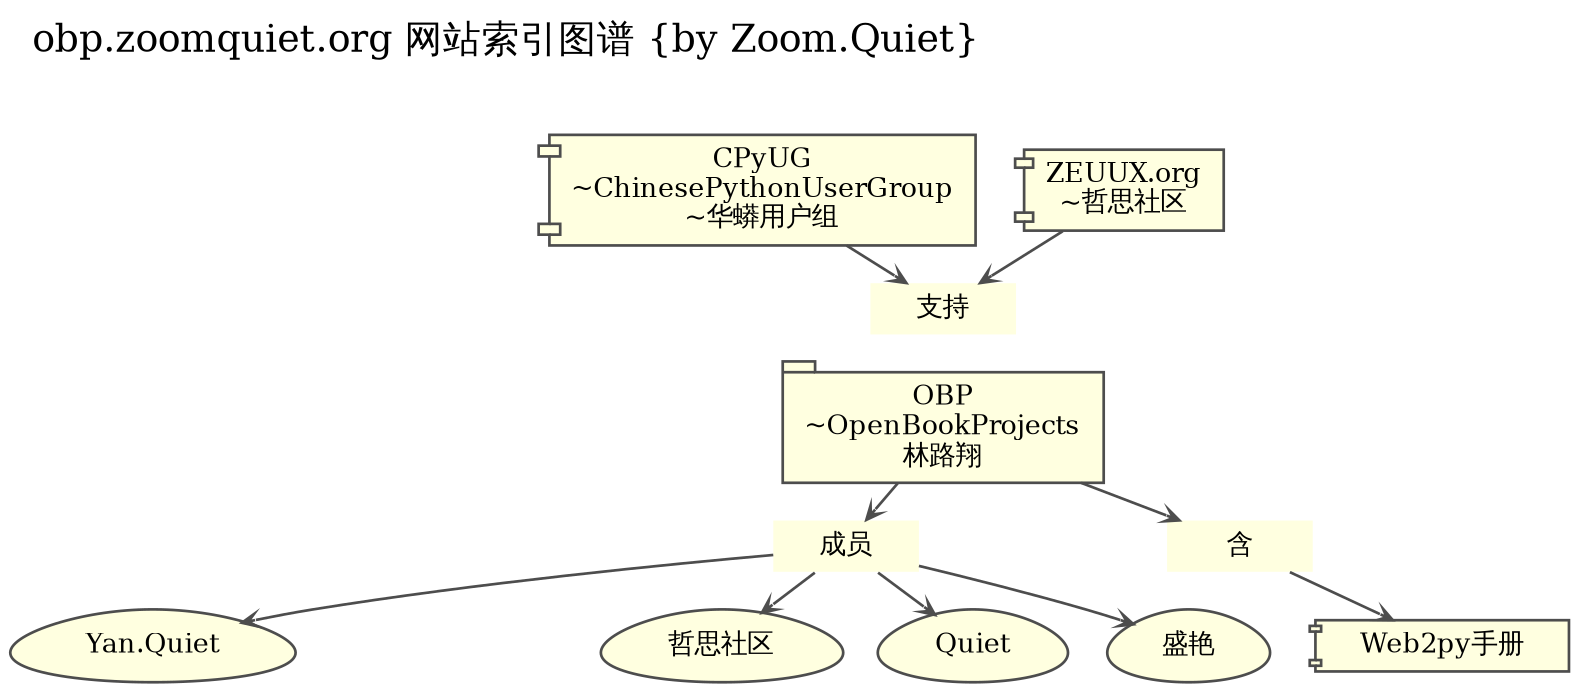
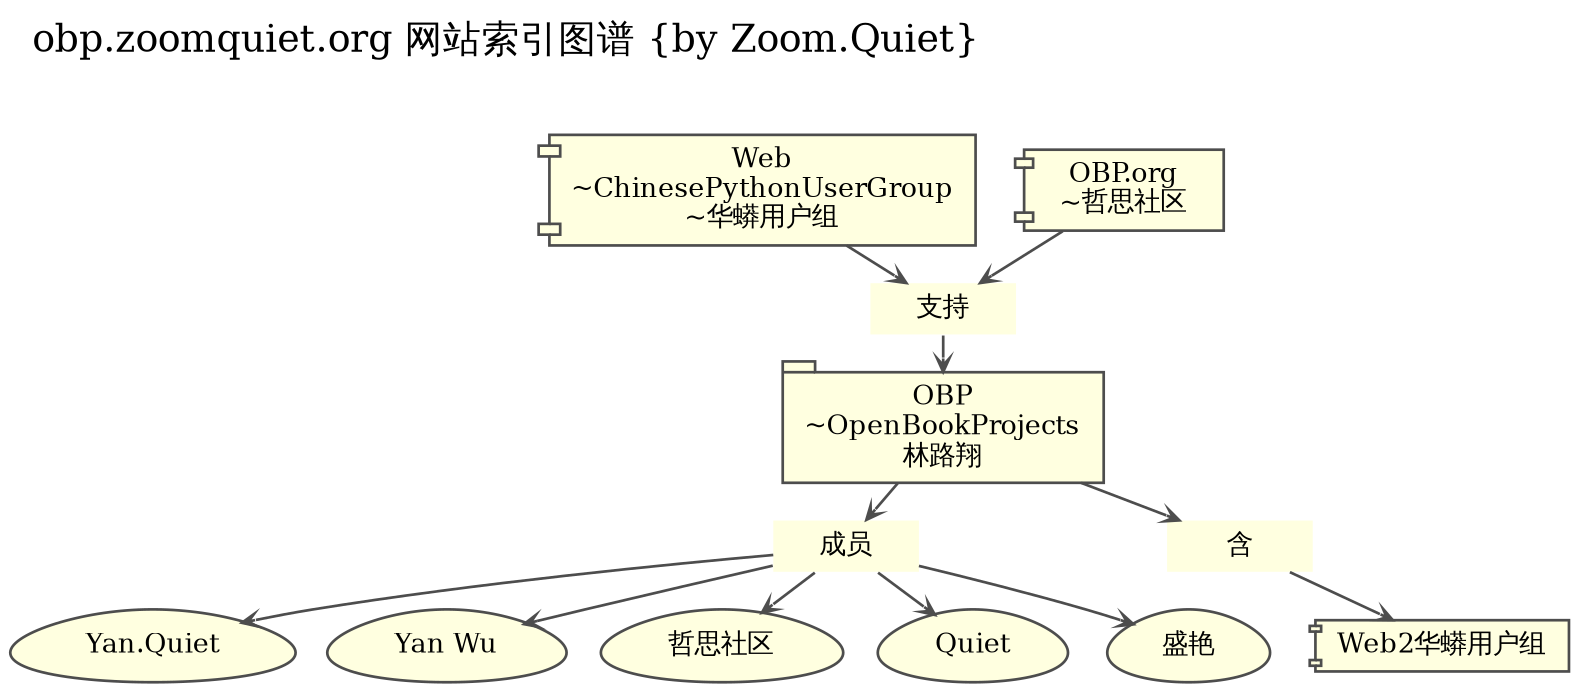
(763, 190) -> (763, 190)
(1124, 190) -> (1124, 190)
none -> (943, 347)
none -> (447, 646)
(1442, 646) -> (1442, 646)
